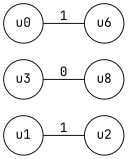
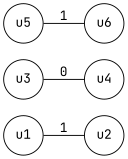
(23, 23) -> (23, 23)
(104, 79) -> (104, 79)
